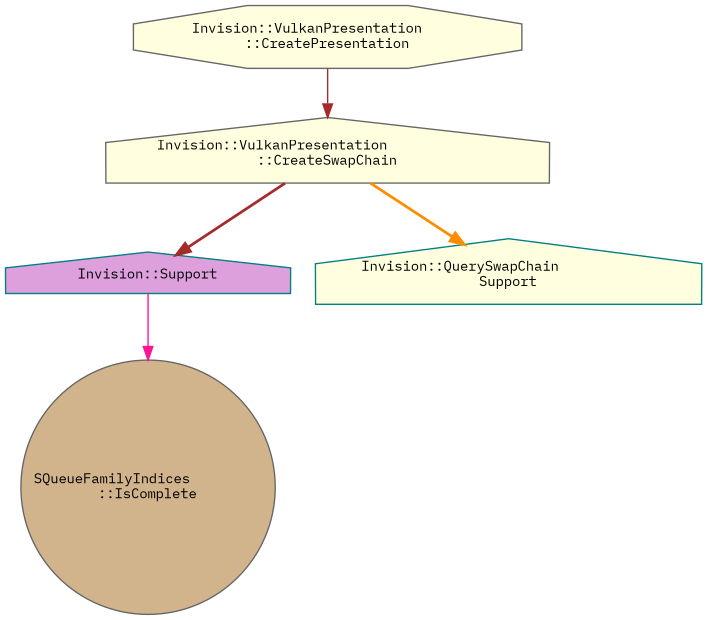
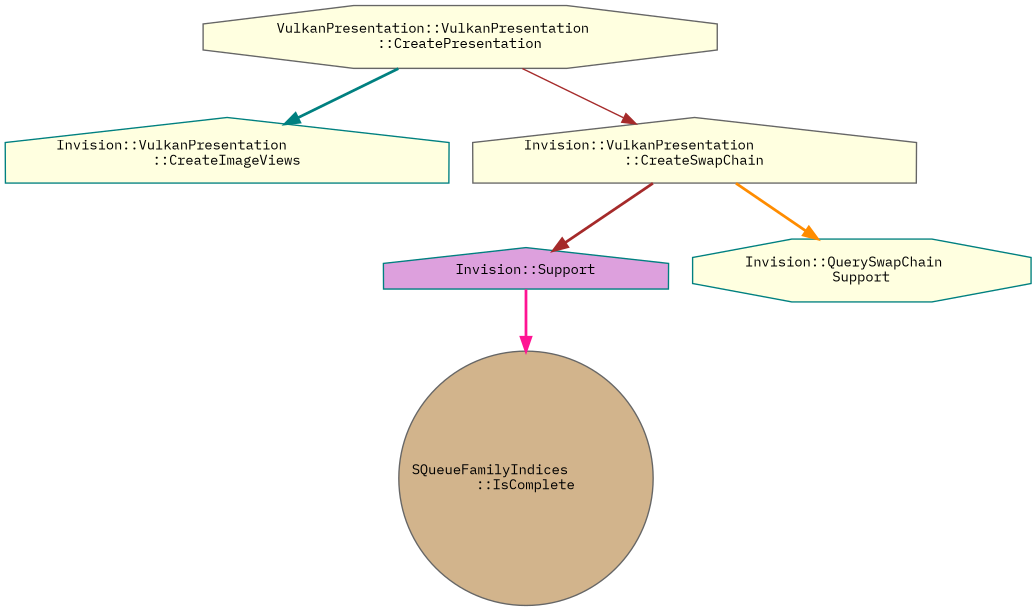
(328, 37) -> (460, 37)
none -> (227, 154)
(509, 275) -> (862, 271)
(148, 320) -> (526, 313)
